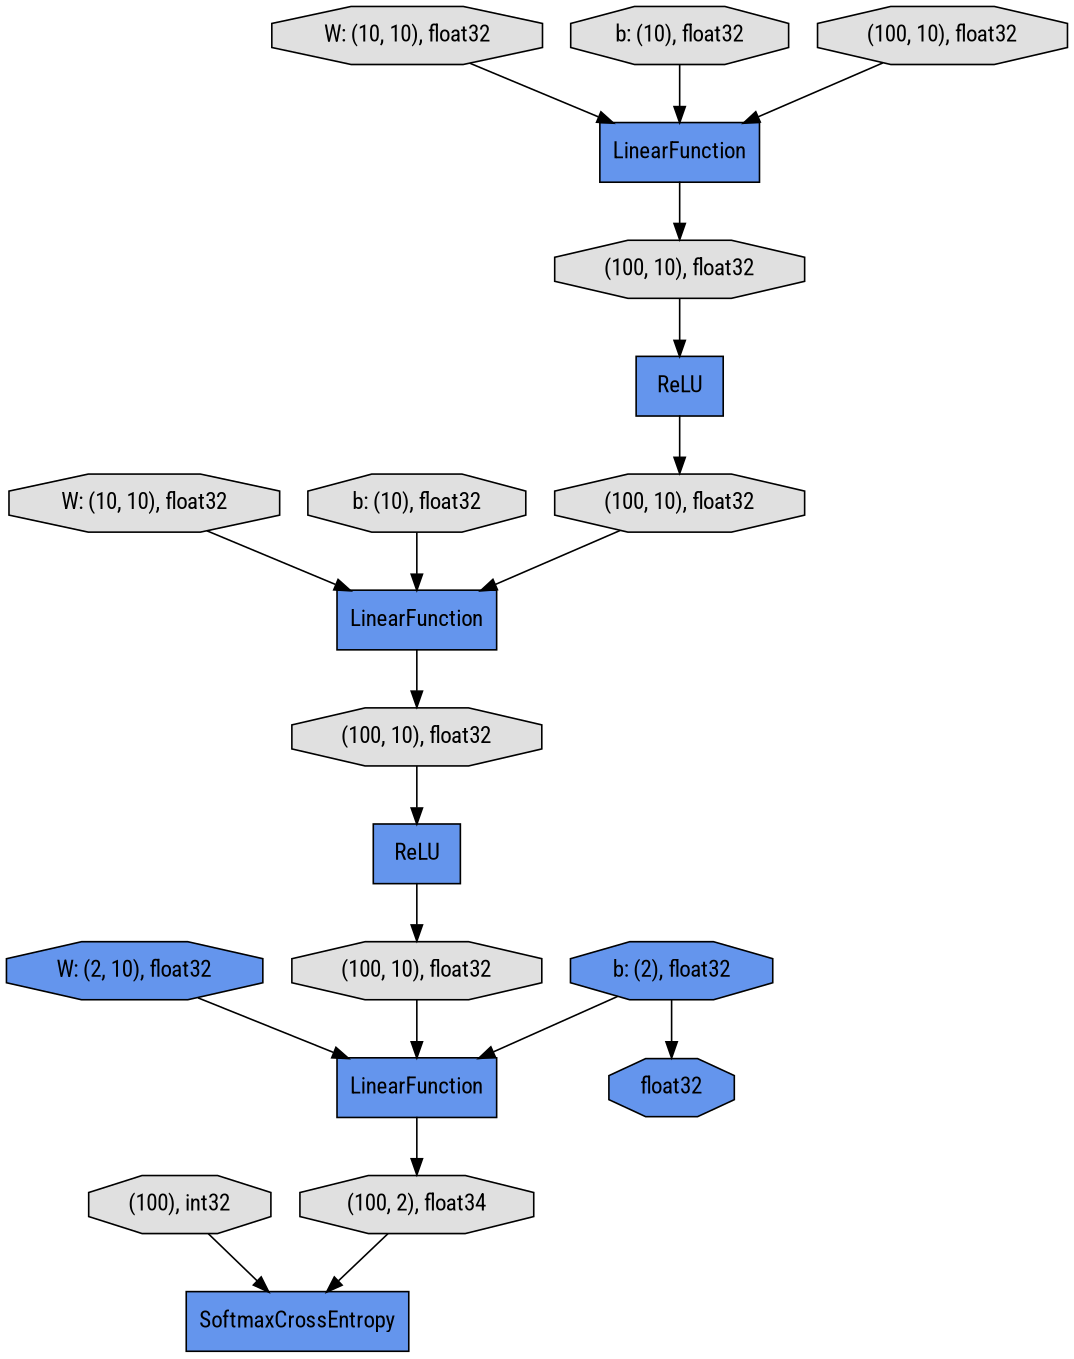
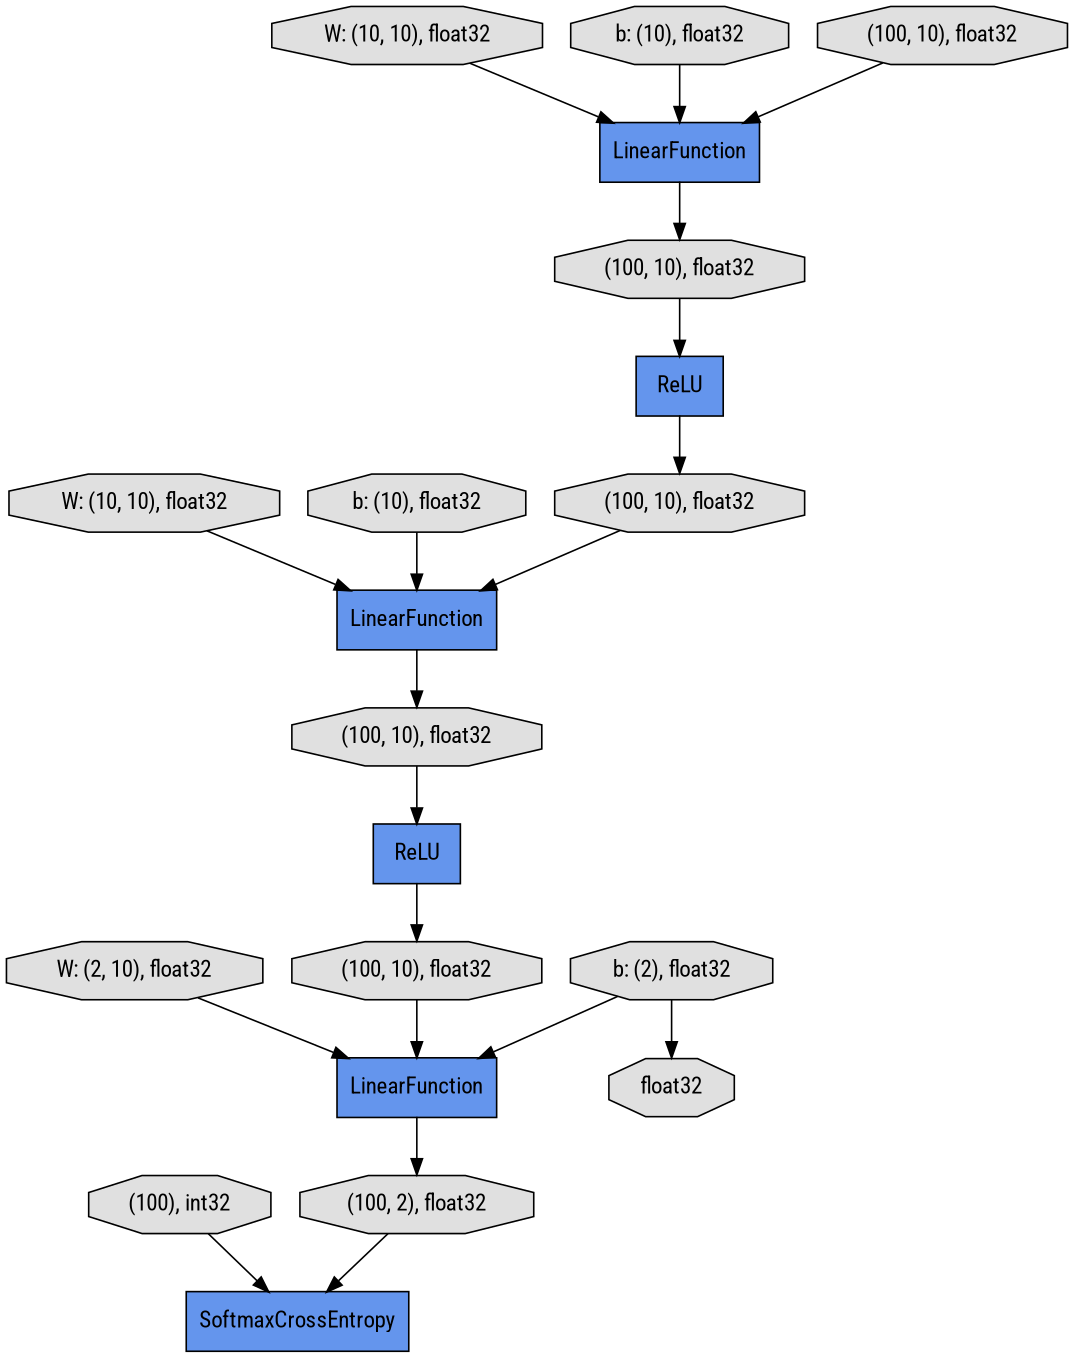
(135, 971) -> (135, 971)
(672, 971) -> (672, 971)
(672, 1088) -> (672, 1088)
(417, 1205) -> (417, 1205)
